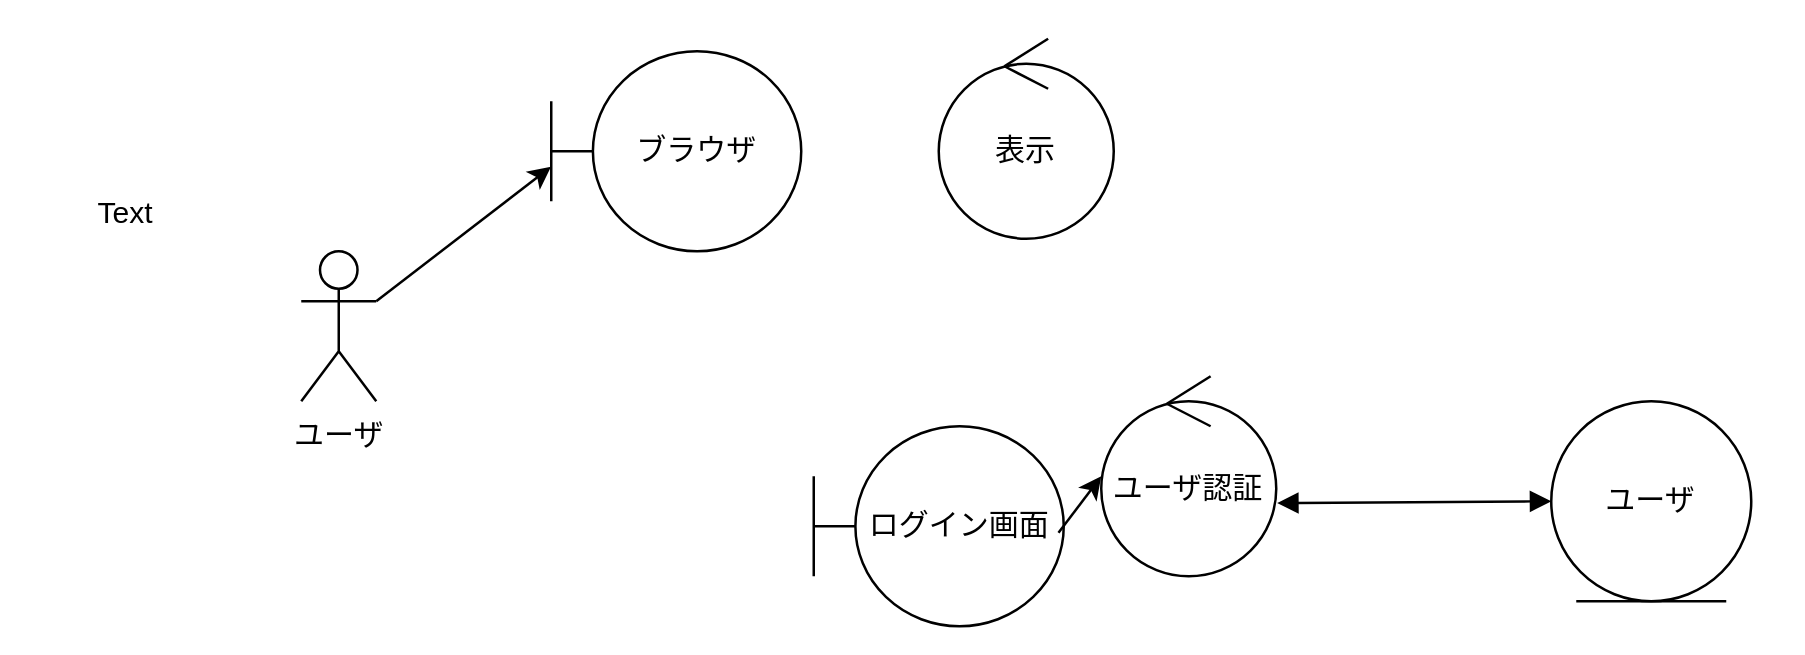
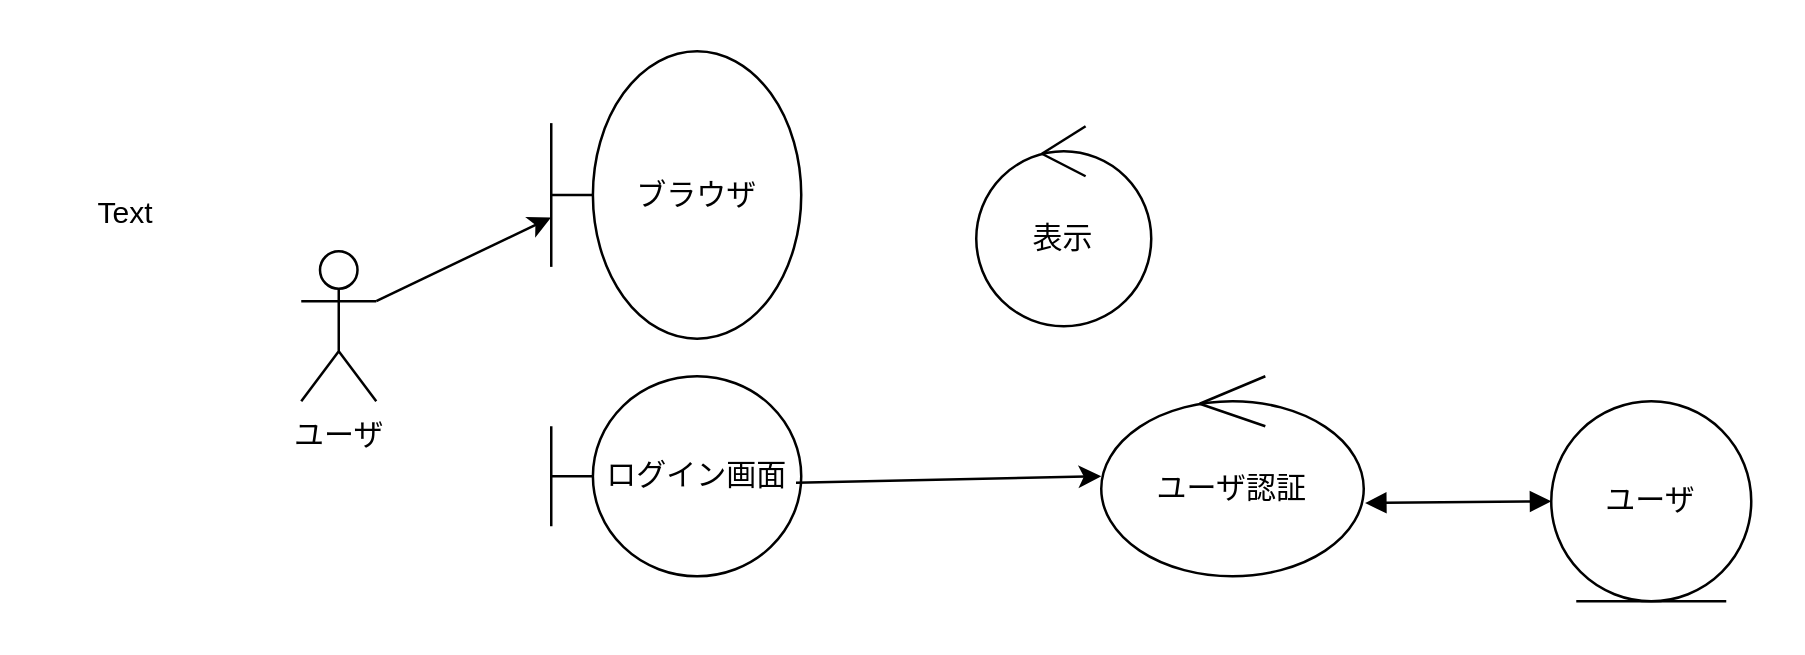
(1026, 139) -> (1064, 226)
(676, 151) -> (676, 195)
(1189, 476) -> (1233, 476)
(939, 526) -> (676, 476)
